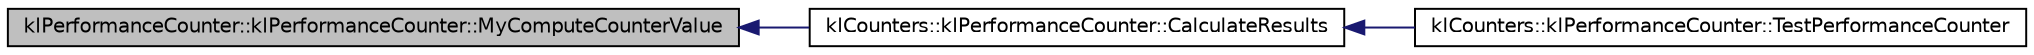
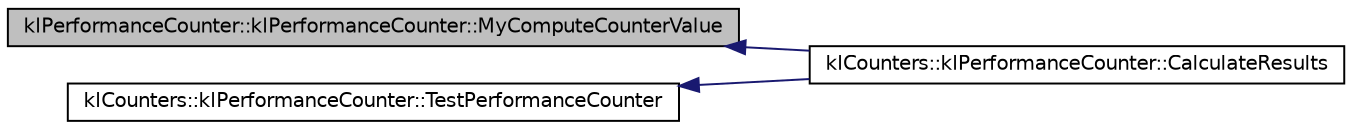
(1390, 28) -> (754, 82)
